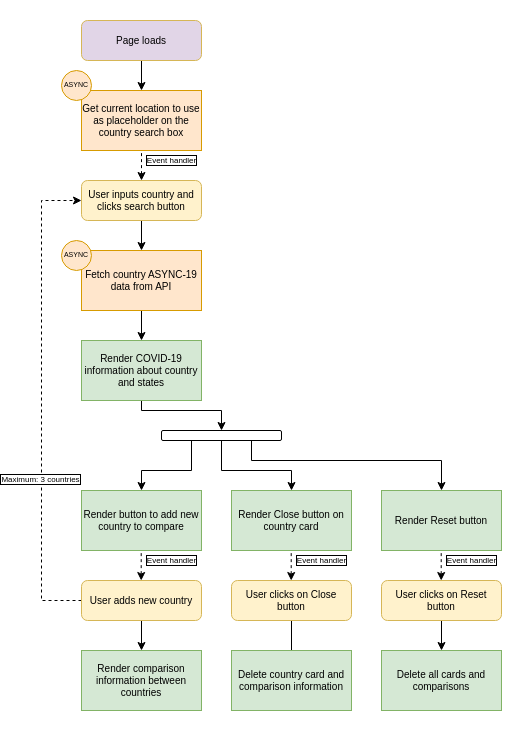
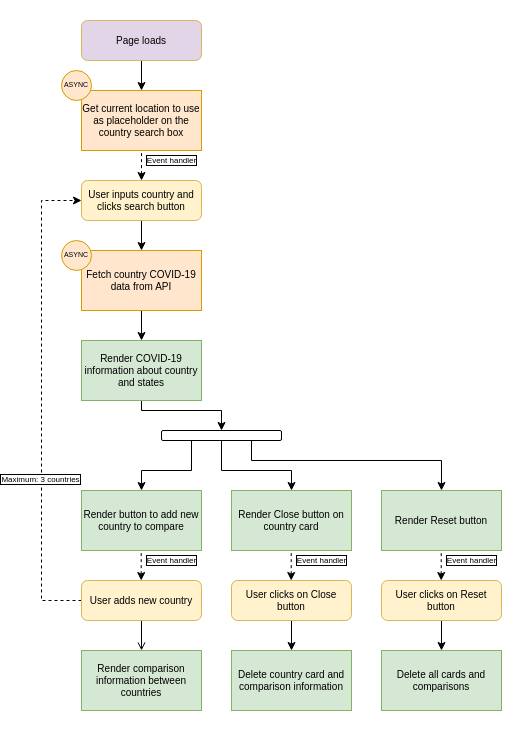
(142, 281) -> (142, 281)
(142, 642) -> (142, 643)
(292, 644) -> (292, 642)
